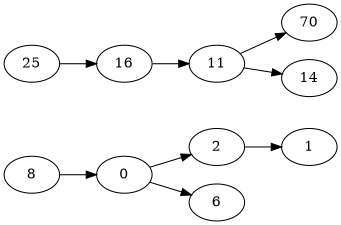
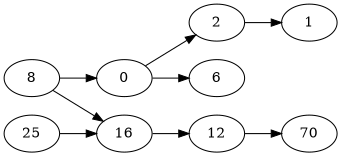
(217, 64) -> (217, 134)
(309, 78) -> none
none -> (74, 103)
